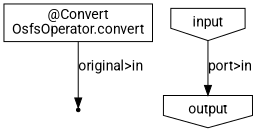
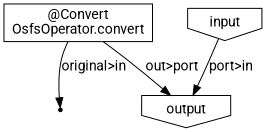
none -> (133, 65)
